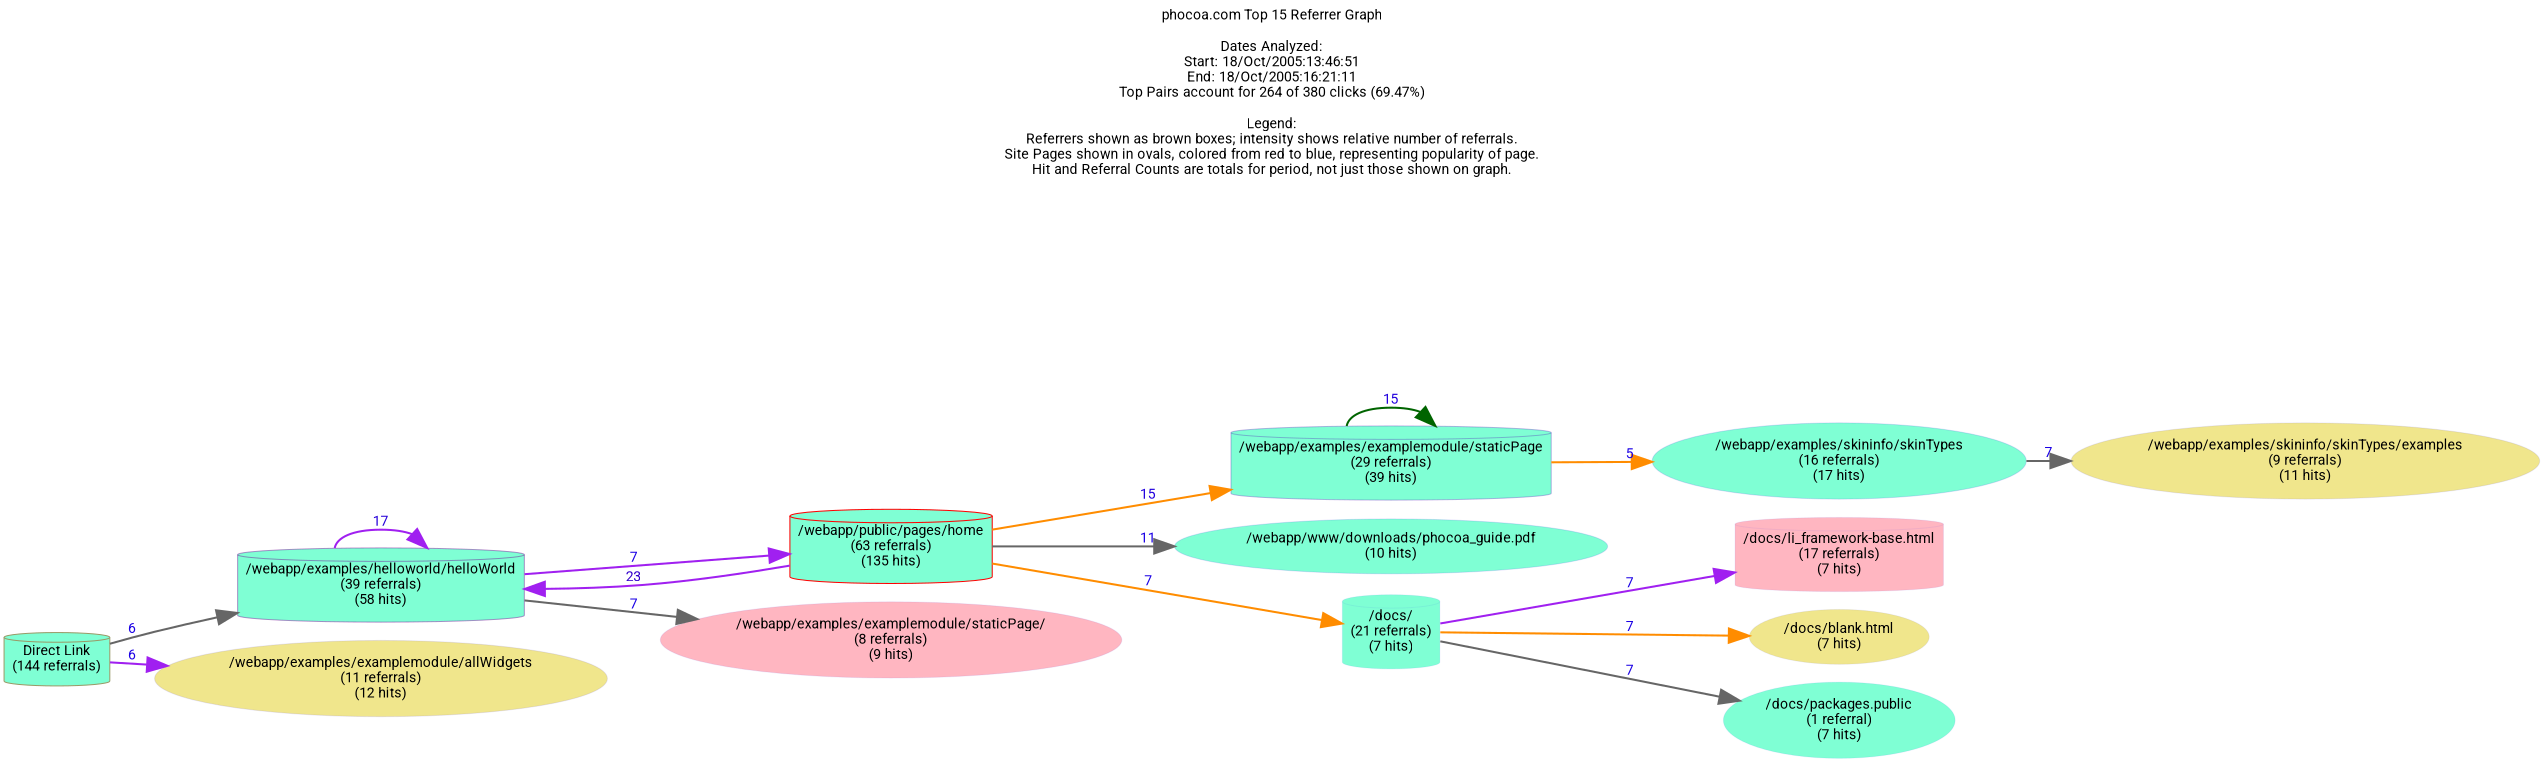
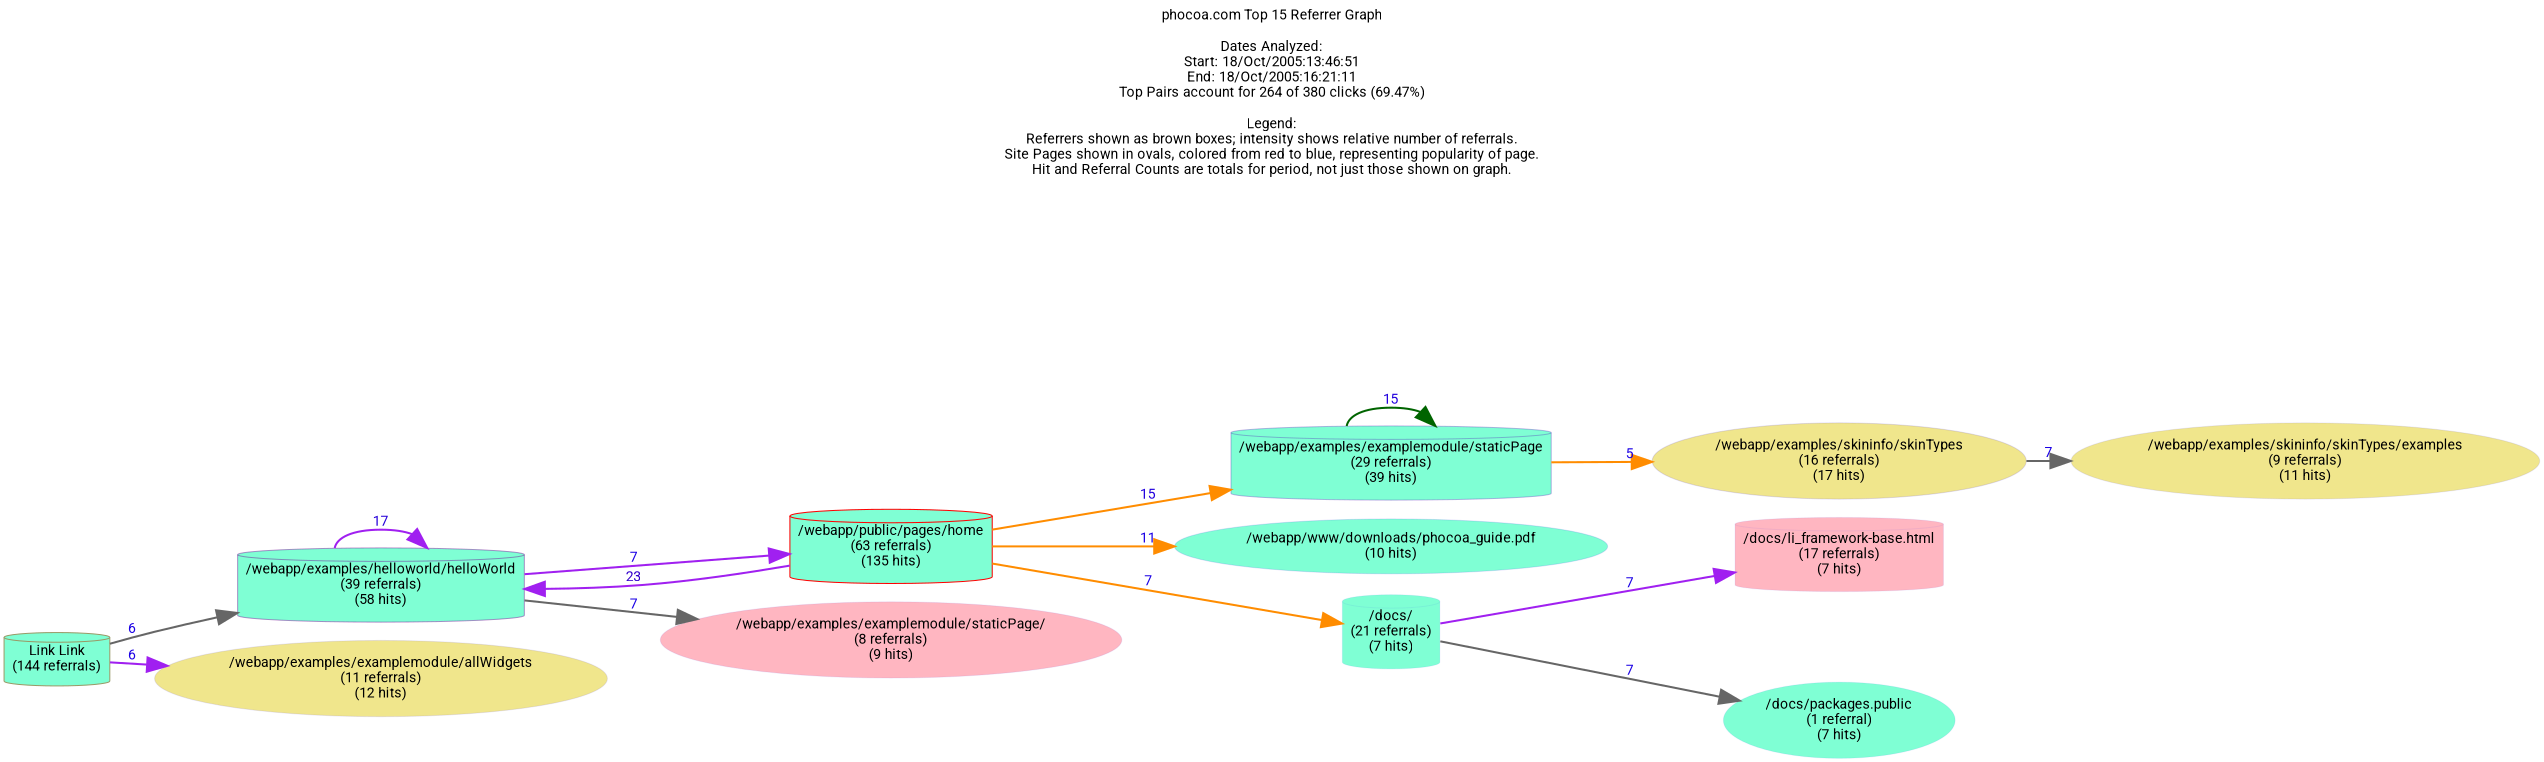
(1839, 461) -> (1839, 461)
(1073, 546) -> (1073, 546)
(1839, 637) -> none
(57, 659) -> (57, 659)
